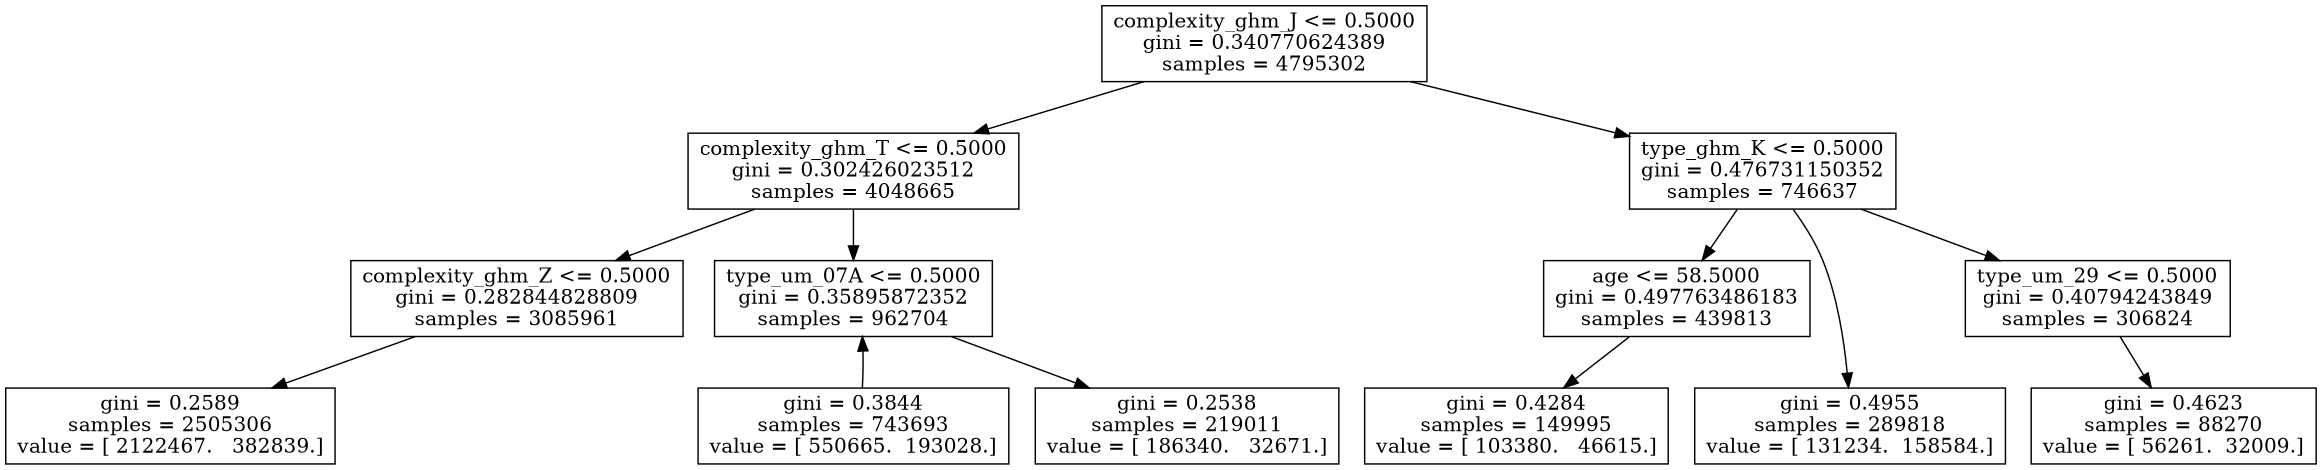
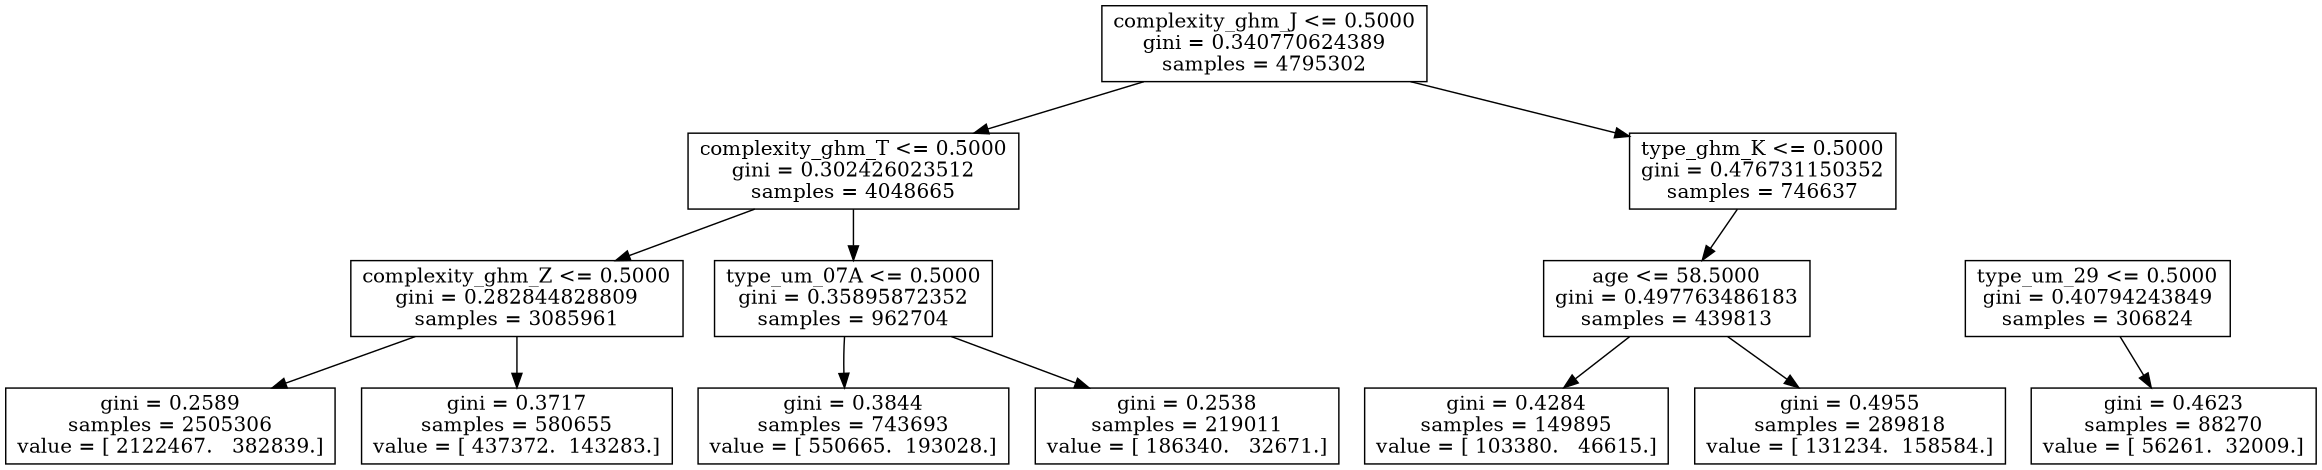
(1923, 232) -> none
(1832, 287) -> (1757, 358)
(863, 369) -> (844, 355)
none -> (517, 426)
(1516, 426) -> (1516, 426)
